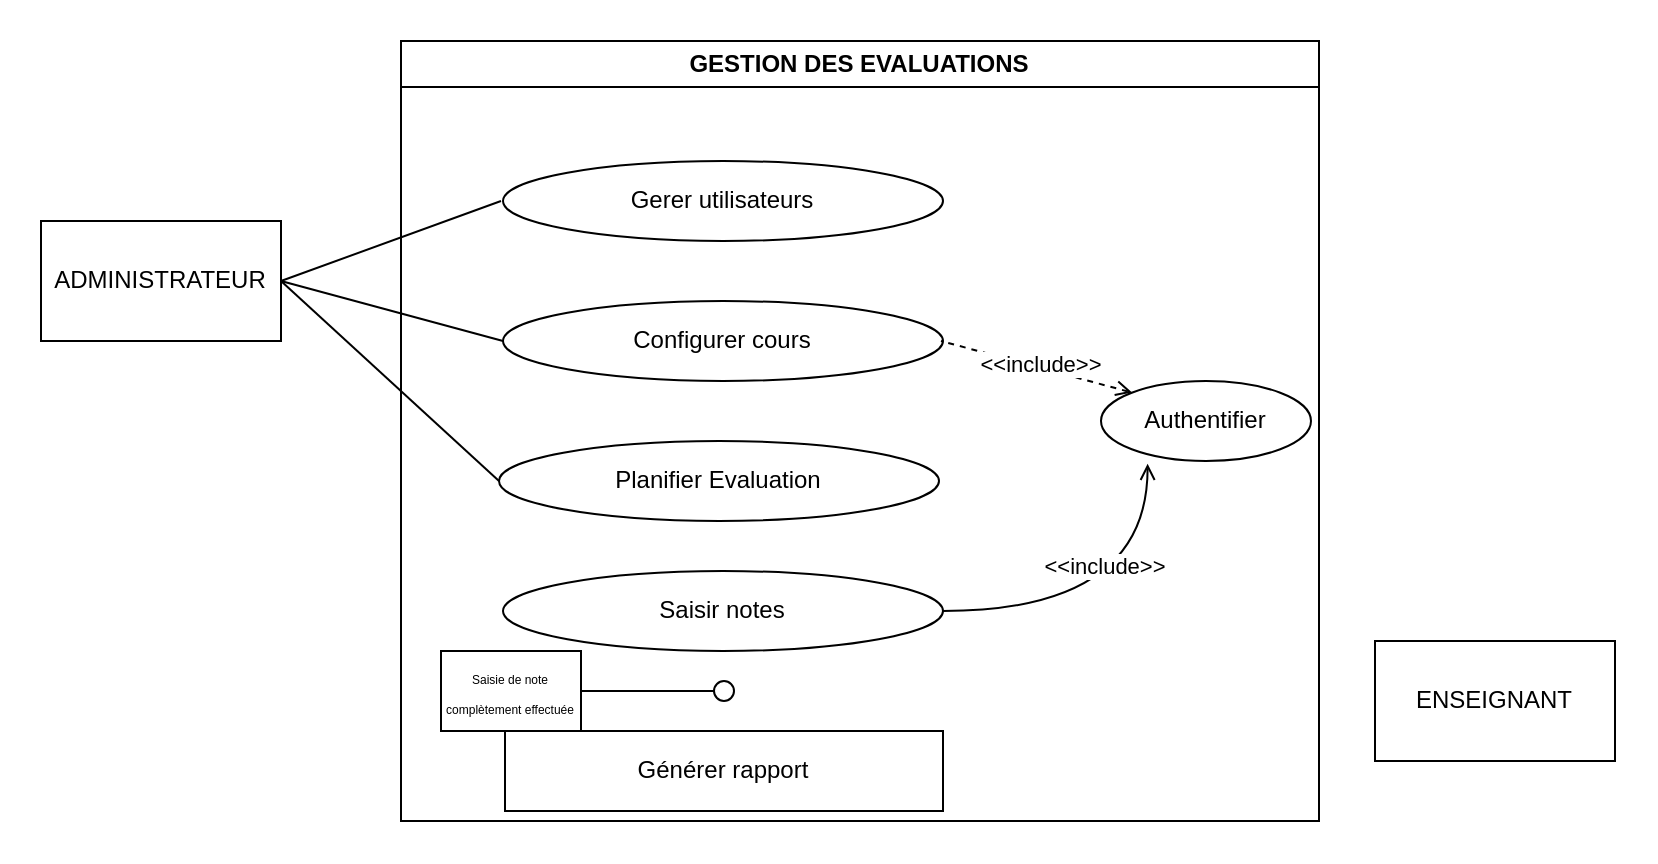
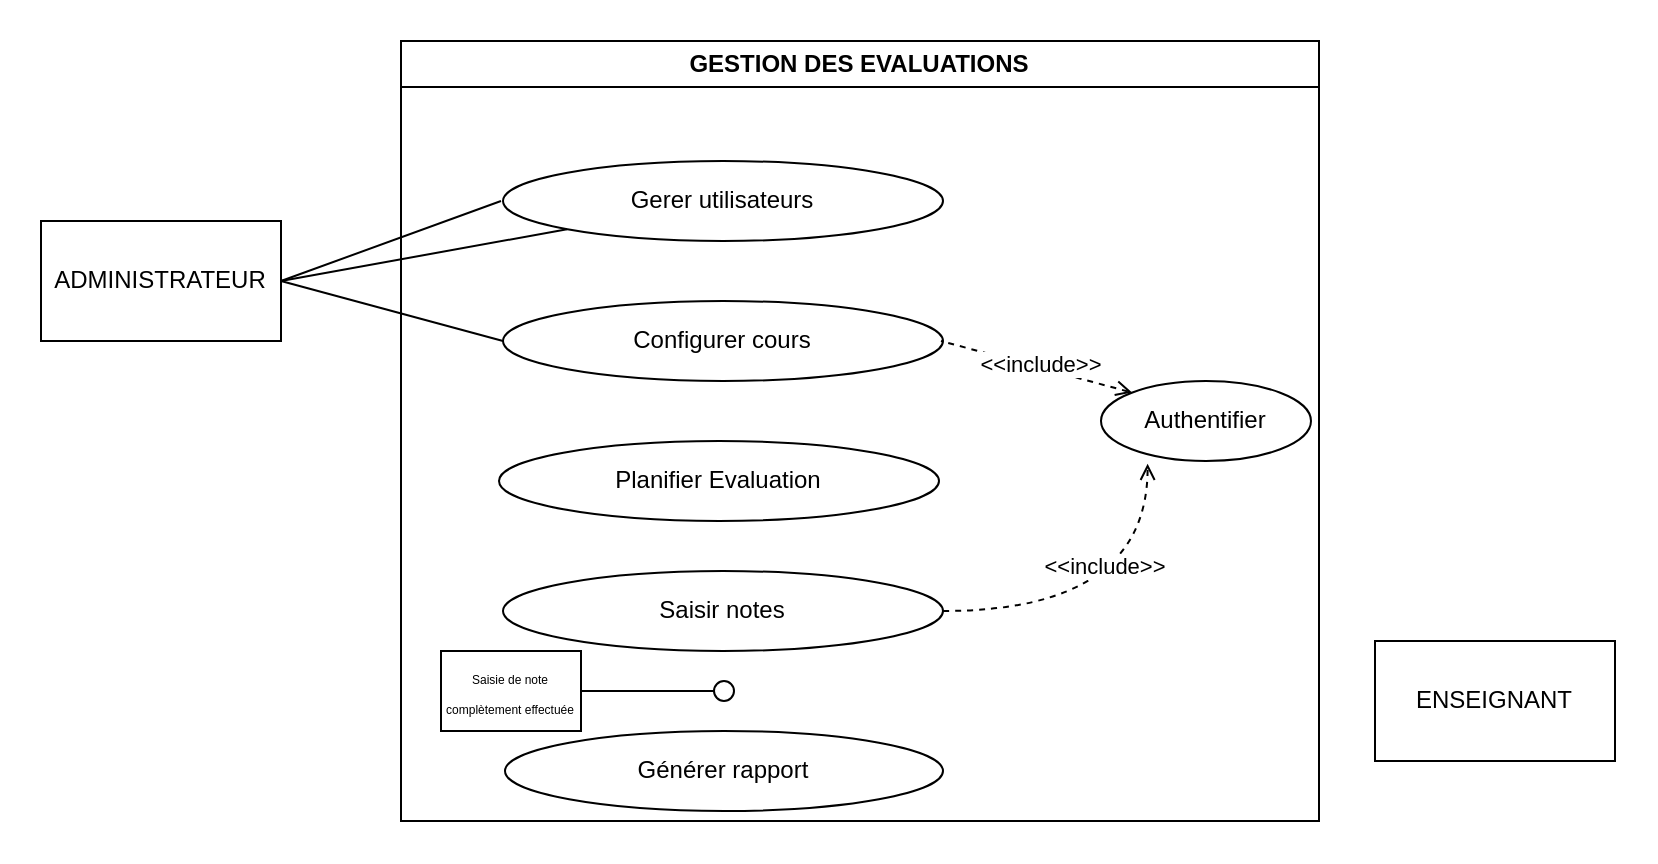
(342, 337) -> (430, 254)
(1021, 604) -> (1021, 604)
(724, 771) -> (724, 771)
